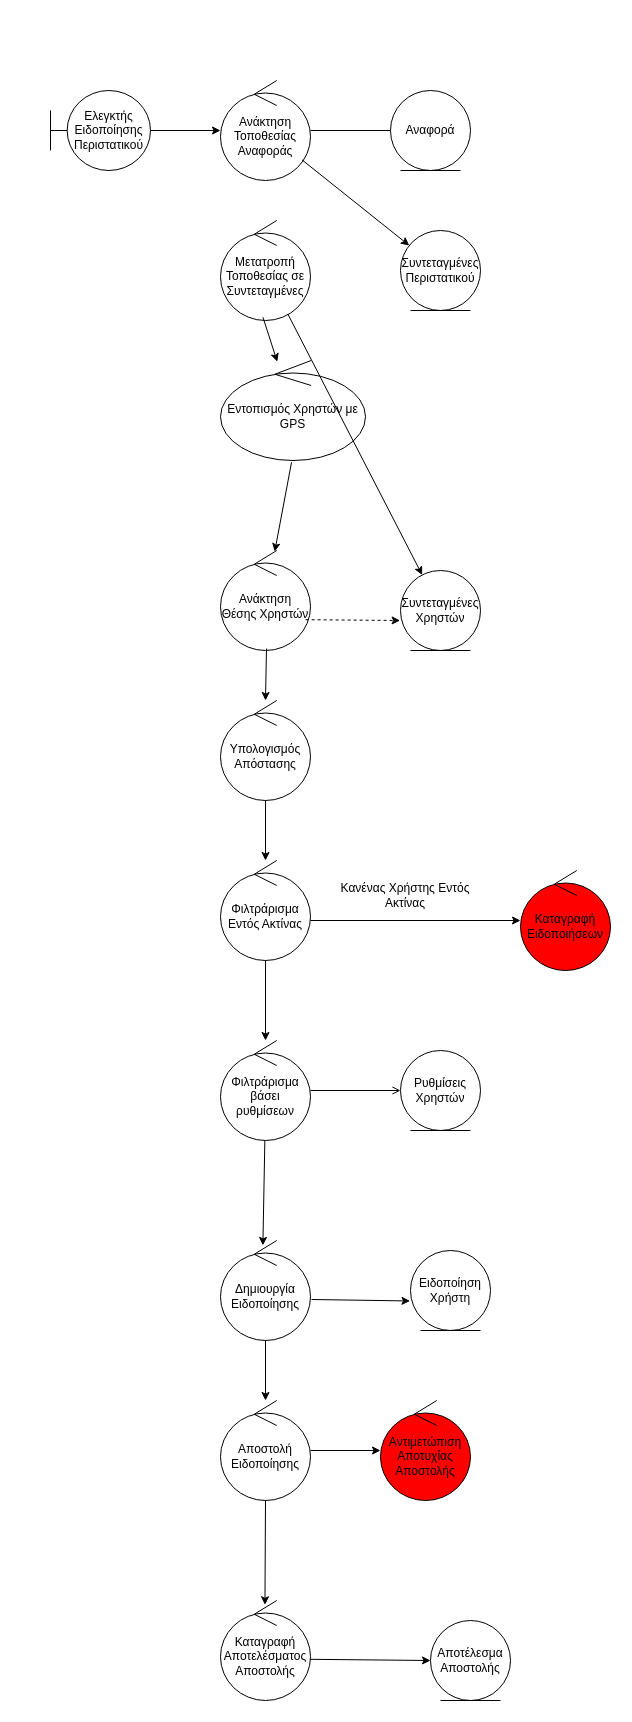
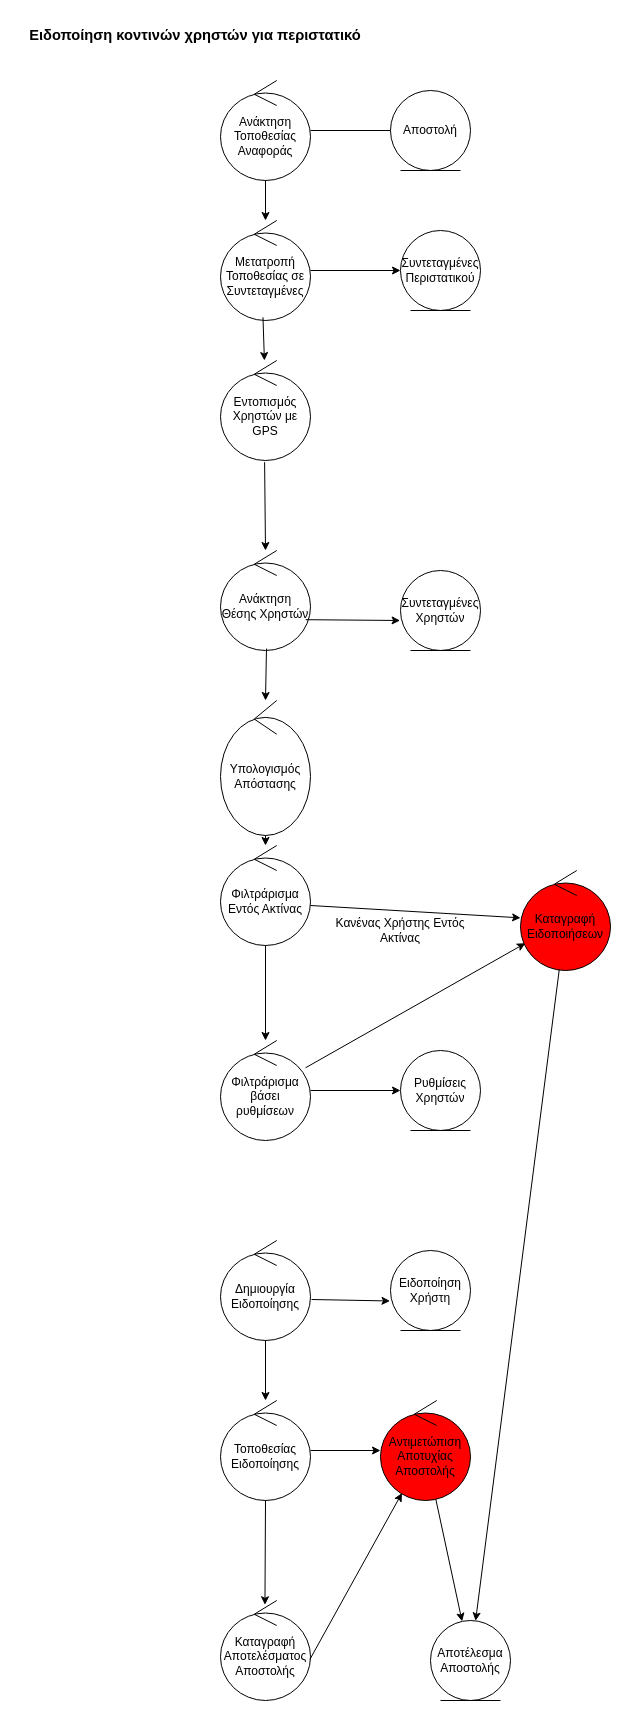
none -> (196, 36)
(101, 131) -> none
(182, 131) -> none
(431, 131) -> (431, 131)
(353, 201) -> (266, 197)
(293, 411) -> (266, 411)
(353, 441) -> (352, 271)
(349, 620) -> (349, 620)
(266, 751) -> (266, 768)
(406, 896) -> (401, 931)
(266, 911) -> (266, 896)
(394, 1091) -> (392, 1091)
(264, 1190) -> (413, 1007)
(451, 1291) -> (431, 1291)
none -> (518, 1292)
(266, 1457) -> (266, 1457)
none -> (448, 1557)
(367, 1660) -> (354, 1579)
